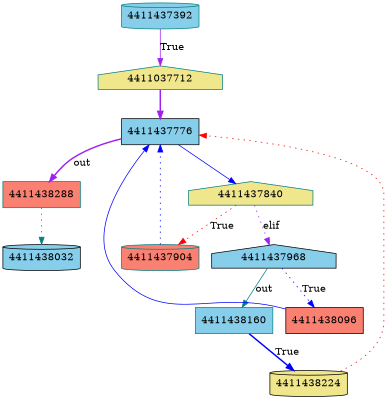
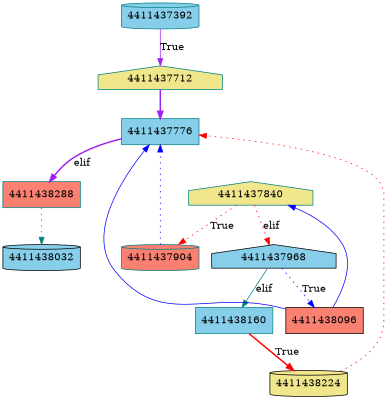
(160, 79) -> (160, 79)
(160, 132) -> (160, 132)
(204, 162) -> (344, 247)
(82, 163) -> (82, 163)
(261, 222) -> (261, 222)
(264, 289) -> (264, 289)
(268, 350) -> (268, 350)
